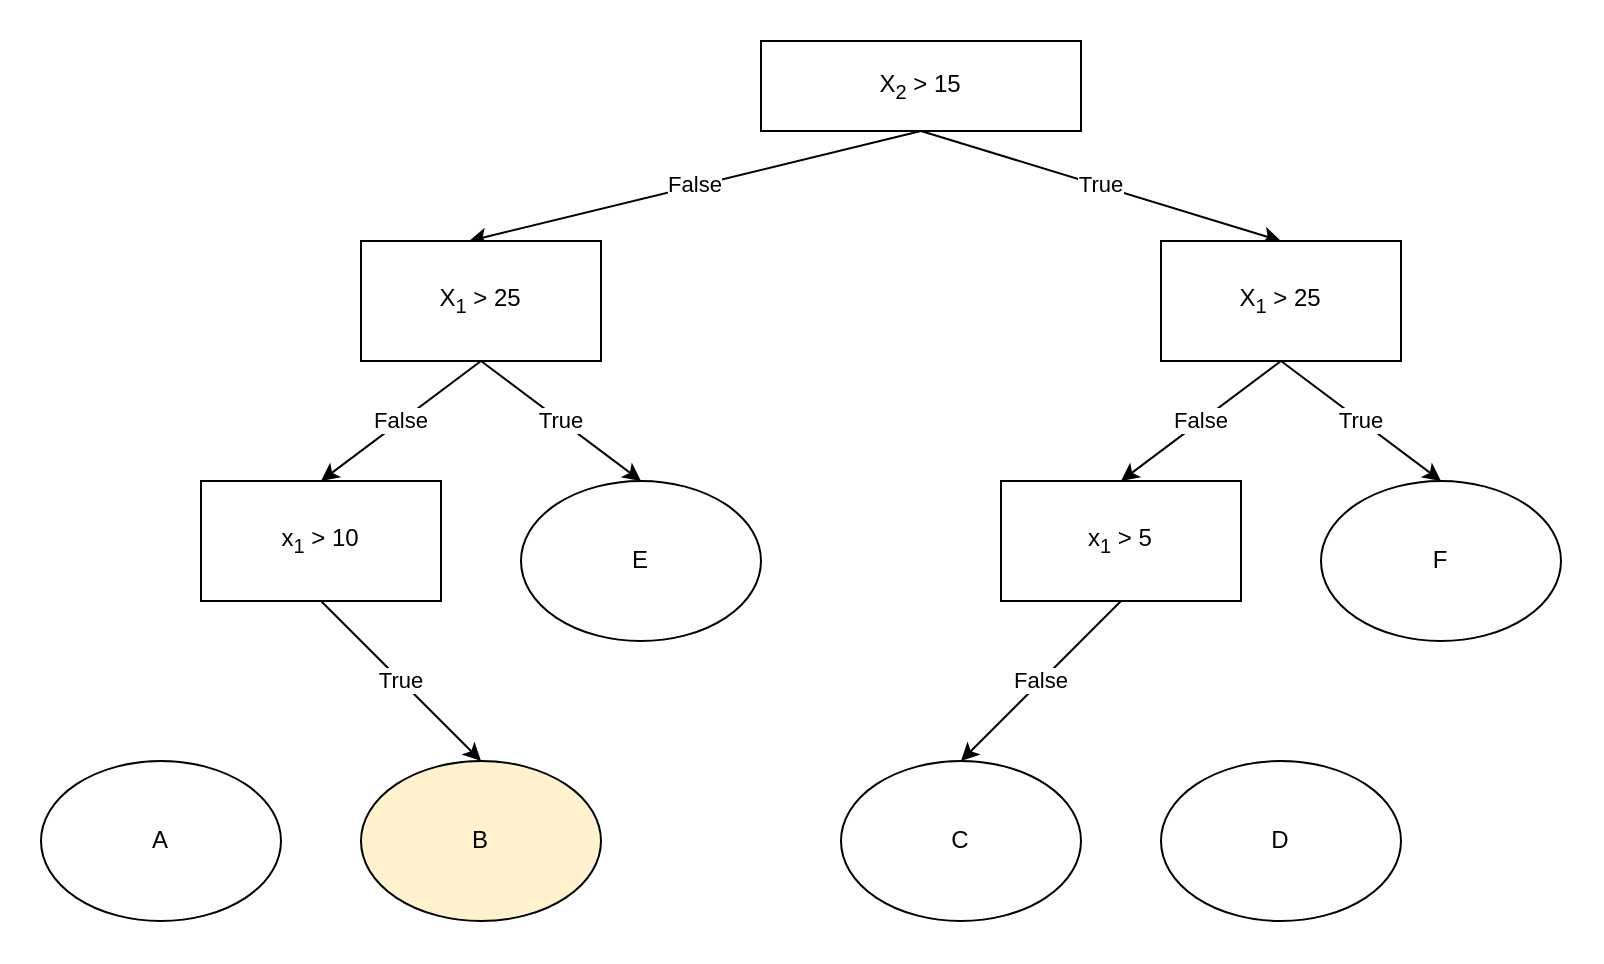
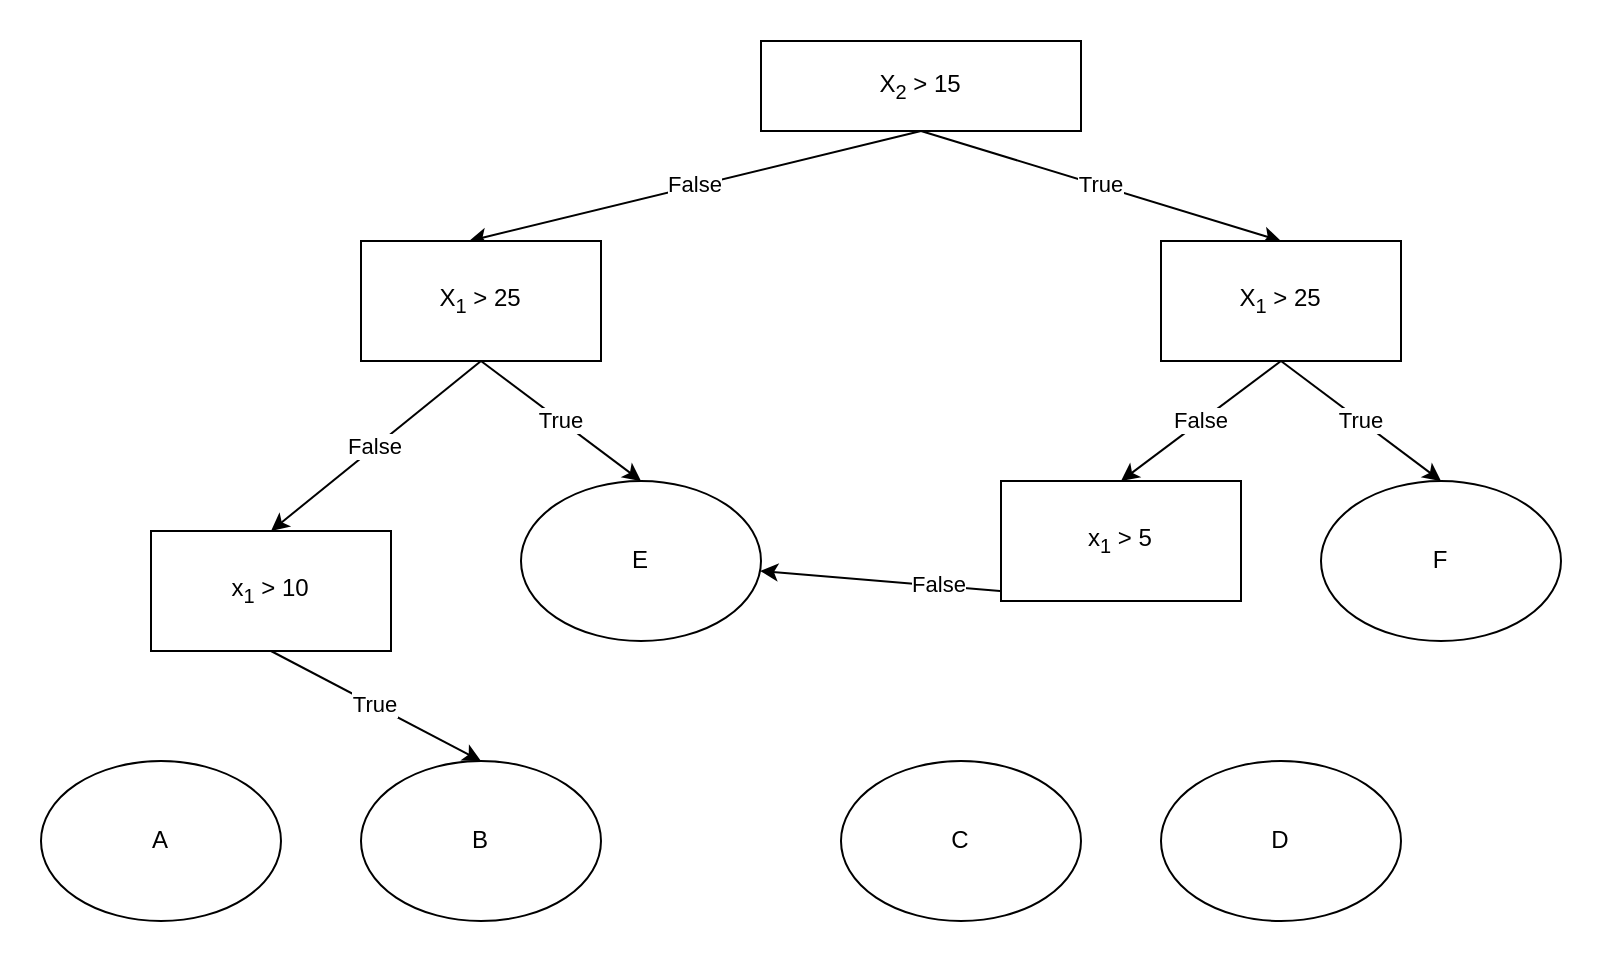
(321, 541) -> (271, 591)
(1046, 676) -> (888, 582)
(481, 841) -> (481, 841)
